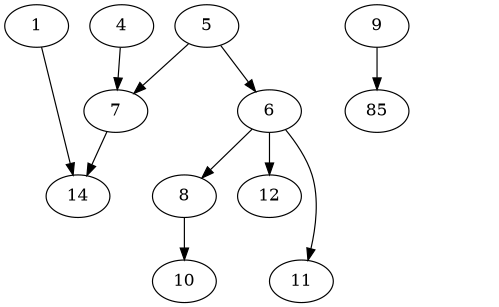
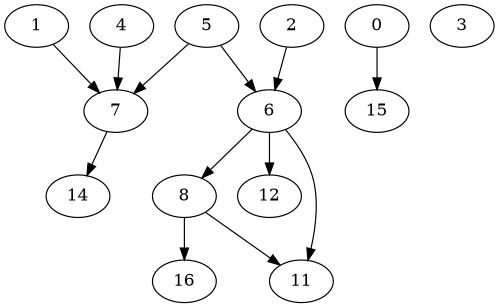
none -> (292, 26)
(377, 26) -> (377, 26)
none -> (462, 26)
(56, 105) -> (72, 64)
(377, 111) -> (377, 111)
none -> (238, 235)
(184, 281) -> (184, 281)
